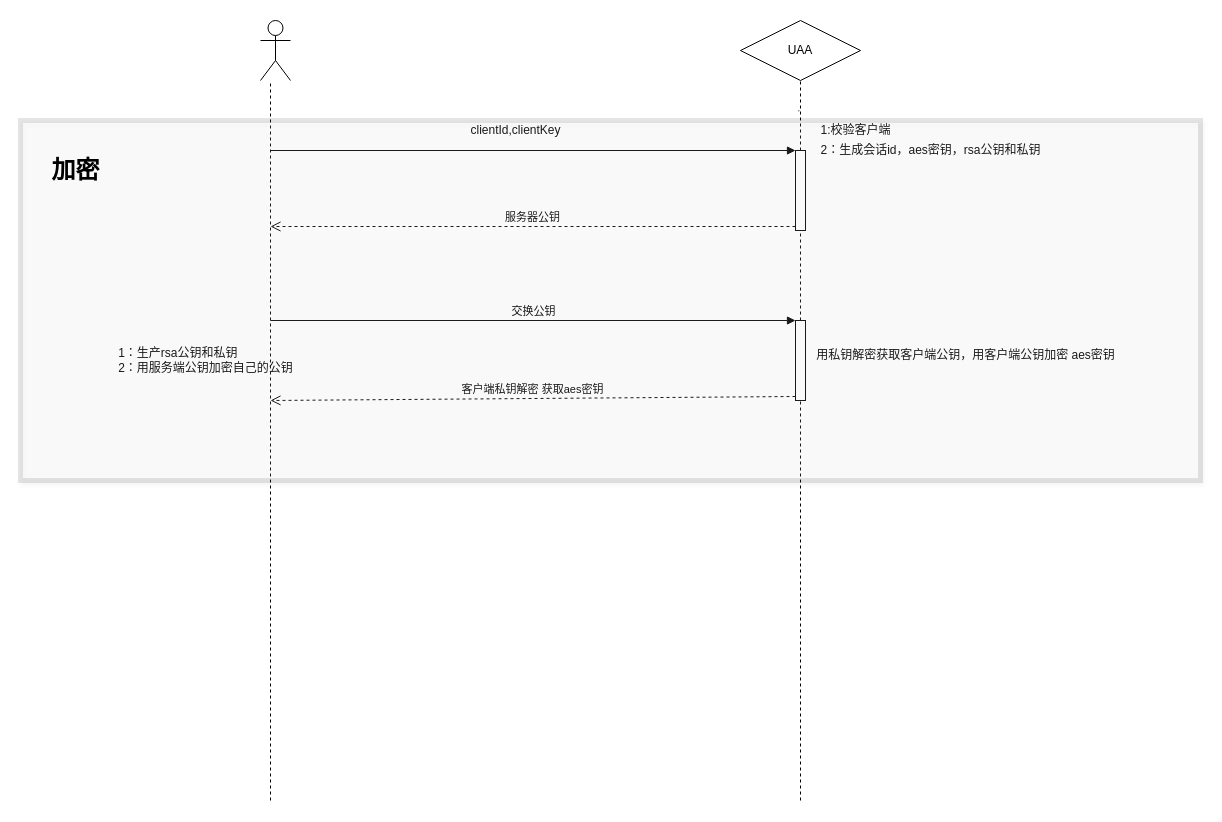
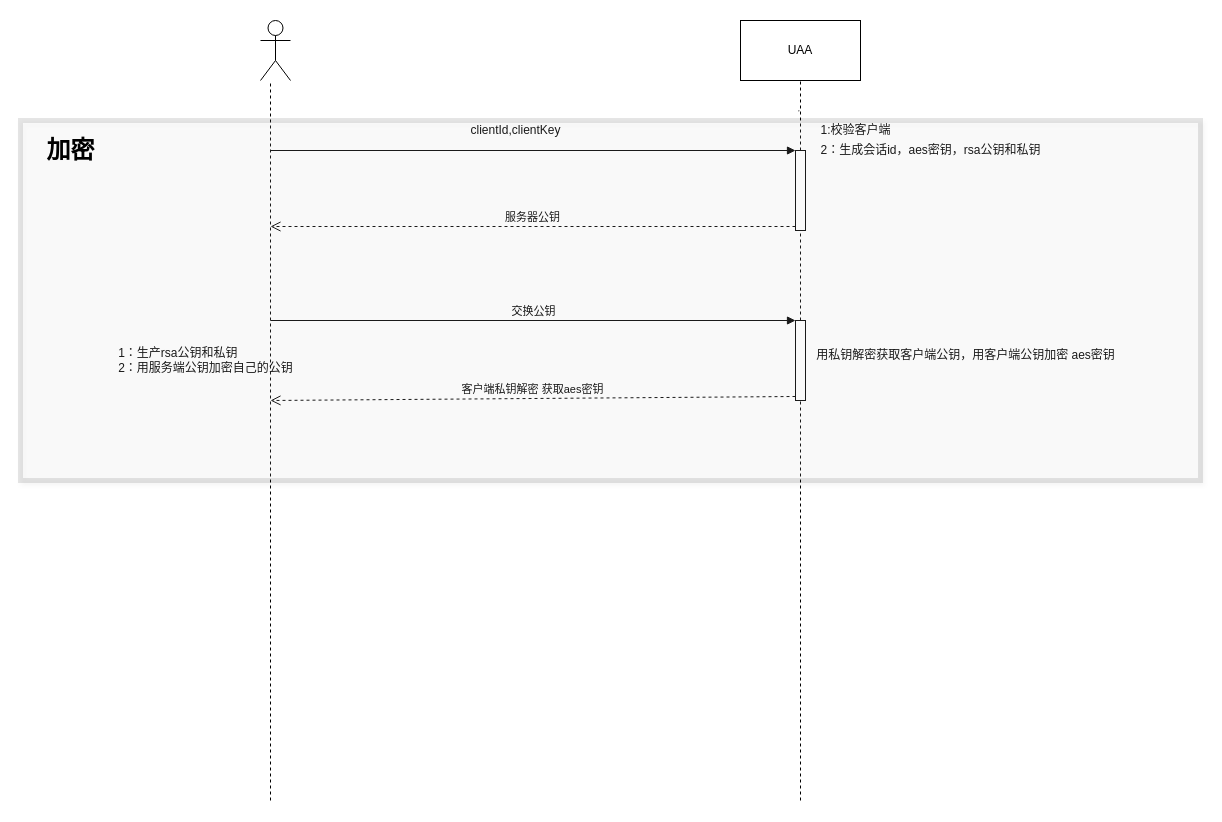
(801, 51) -> (801, 51)
(76, 171) -> (71, 151)
